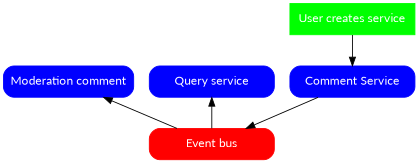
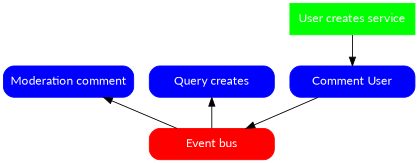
(212, 82) -> (212, 82)
(352, 82) -> (352, 82)
